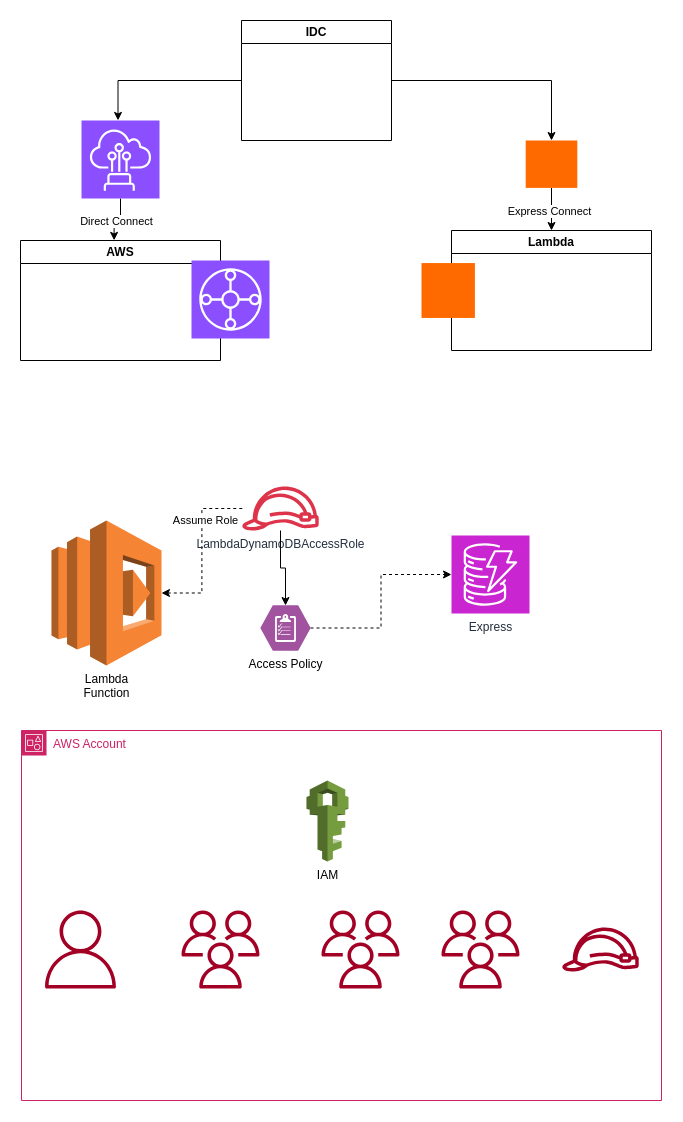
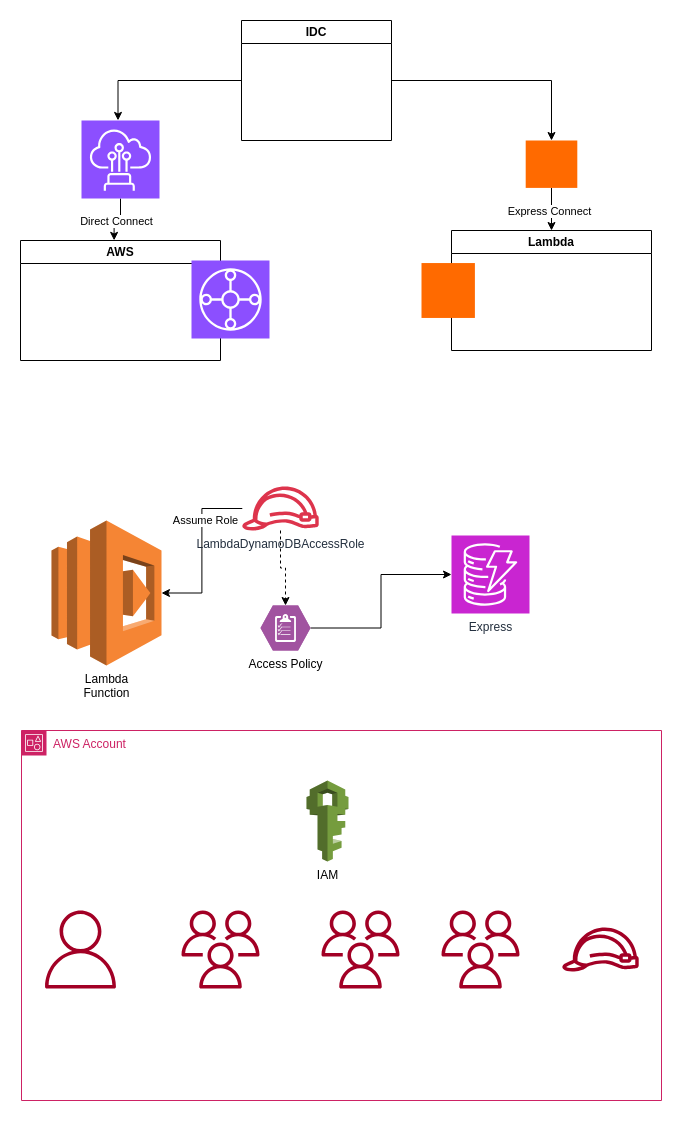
(281, 568) -> (281, 568)
(202, 575) -> (202, 575)
(381, 605) -> (381, 605)
